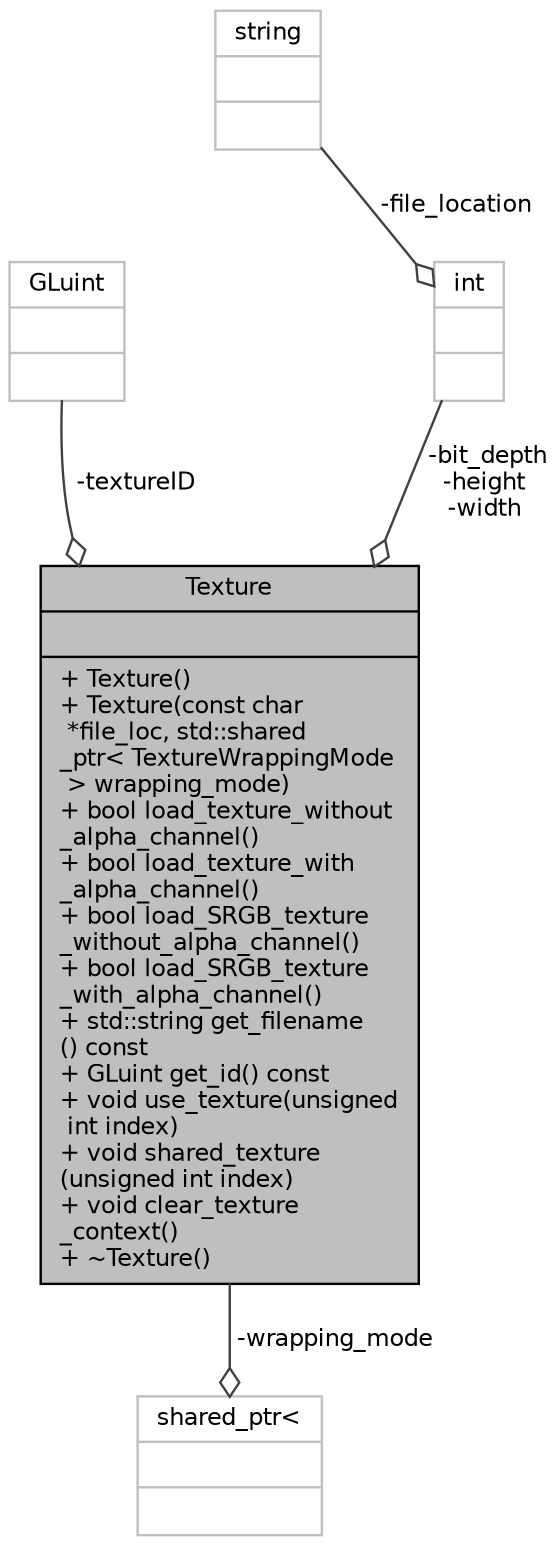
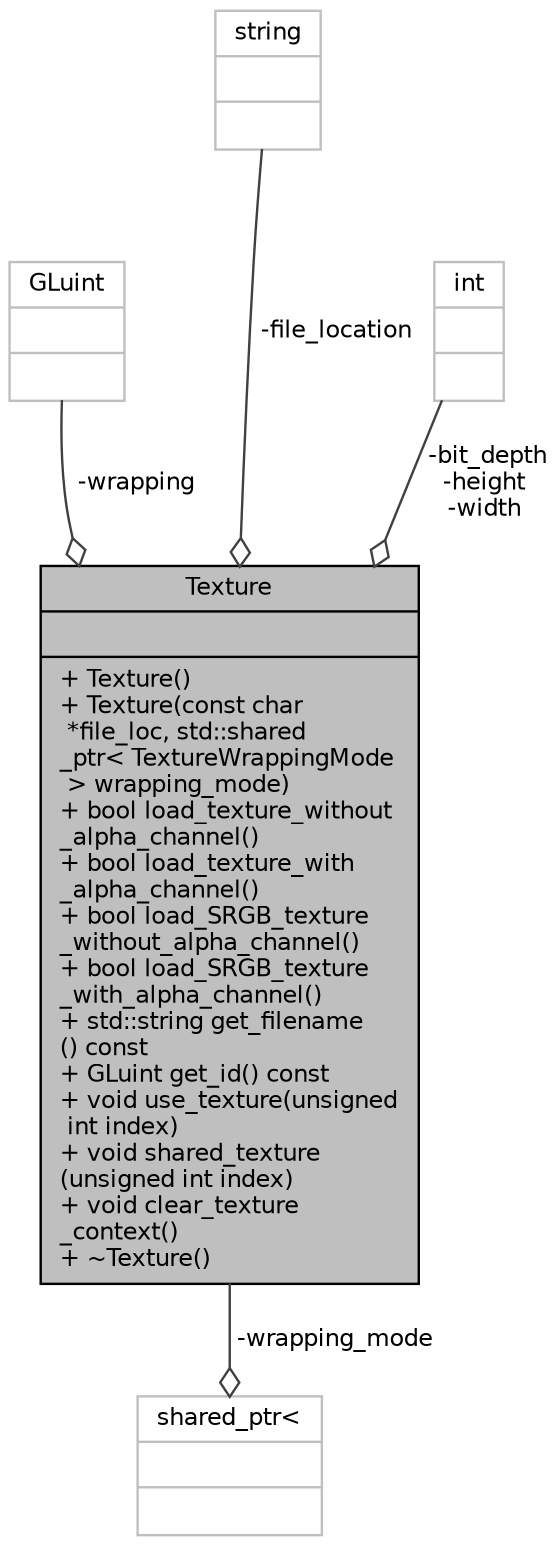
(368, 206) -> (249, 343)
(133, 483) -> (133, 483)
